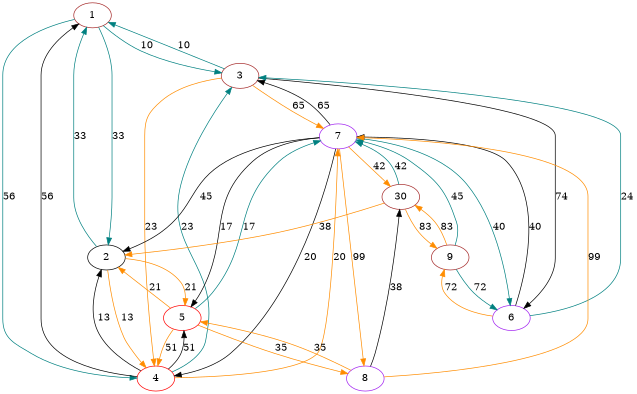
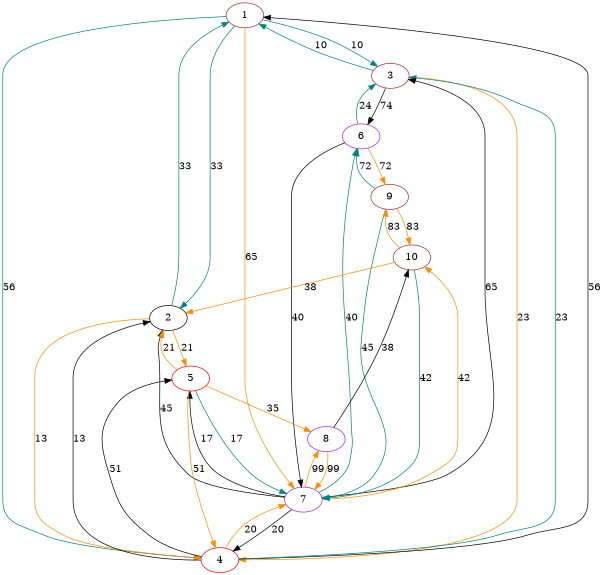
(284, 106) -> (245, 261)
(401, 197) -> (412, 257)
(281, 341) -> none
